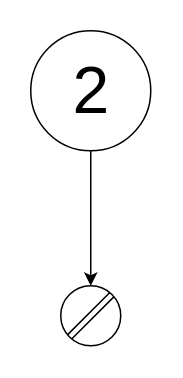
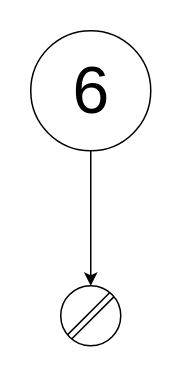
(92, 91) -> (92, 91)
